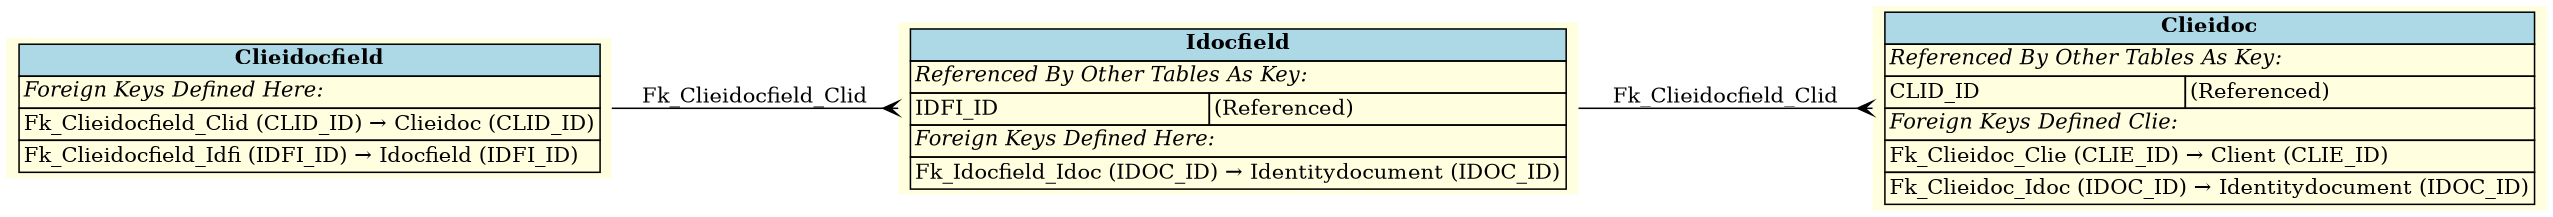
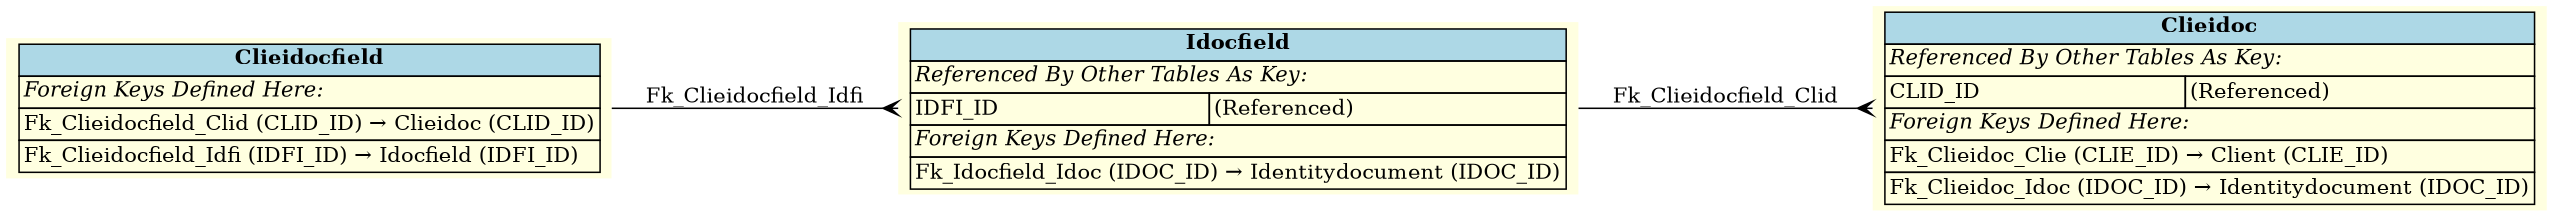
(755, 97) -> (755, 97)
(2034, 122) -> (2040, 122)
